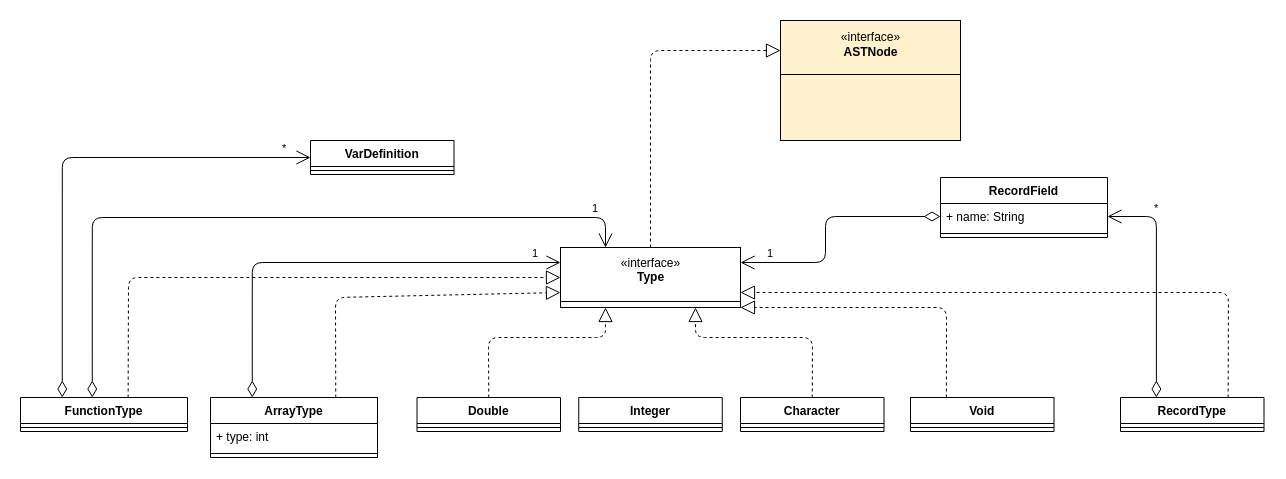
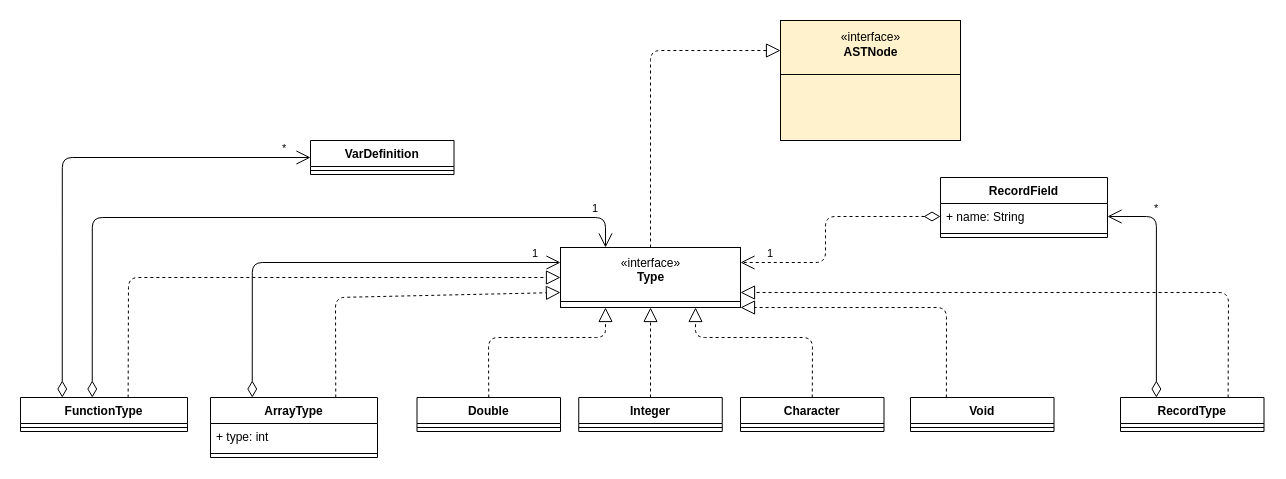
(826, 232) -> (826, 232)
none -> (651, 360)
